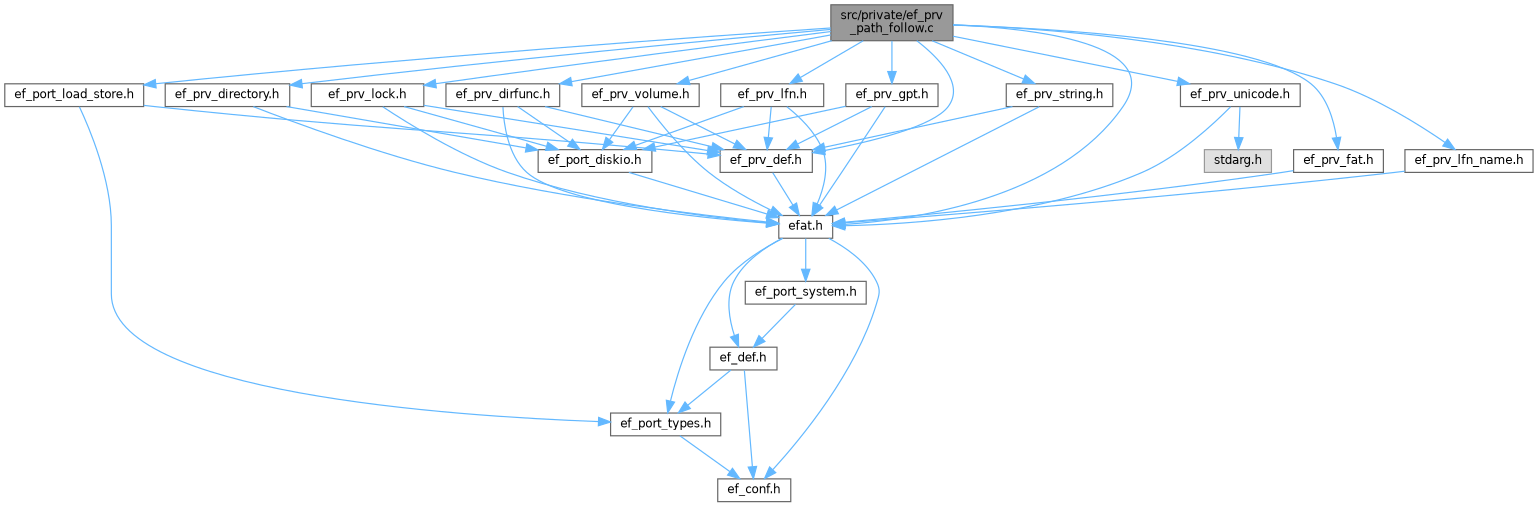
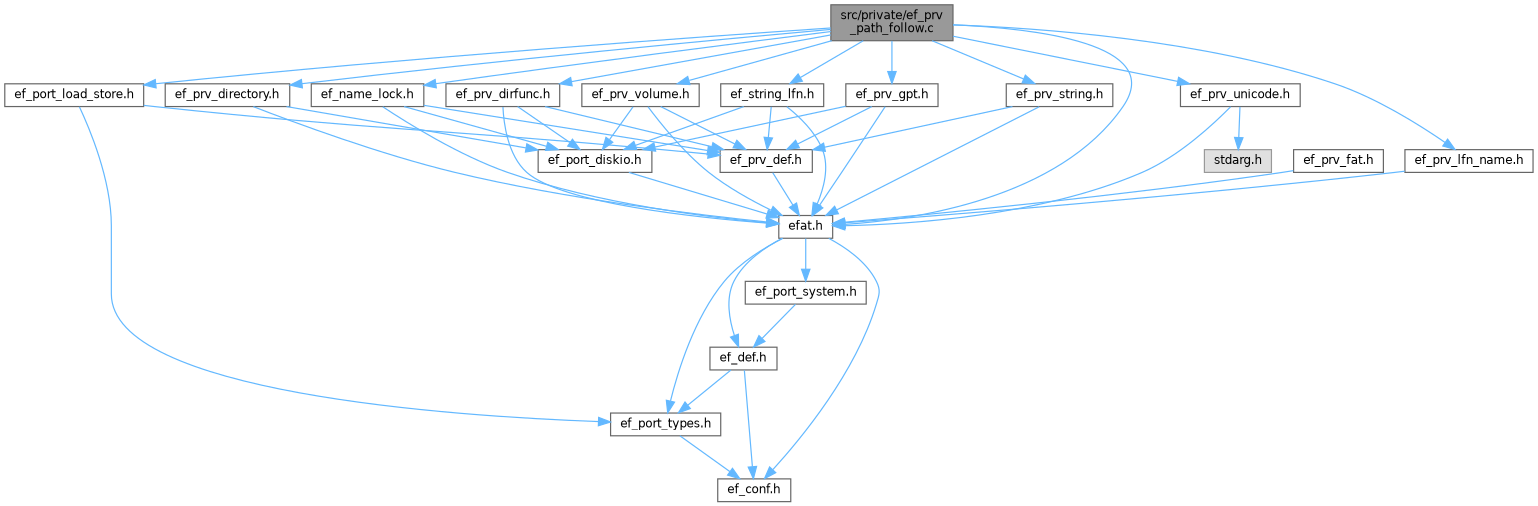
(1166, 42) -> none
(368, 95) -> (368, 95)
(772, 95) -> (772, 95)
(941, 113) -> none
